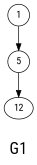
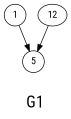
(19, 82) -> (44, 35)
